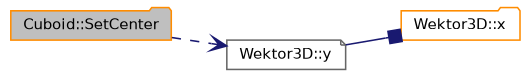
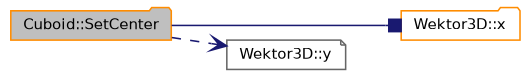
(366, 41) -> (279, 25)
